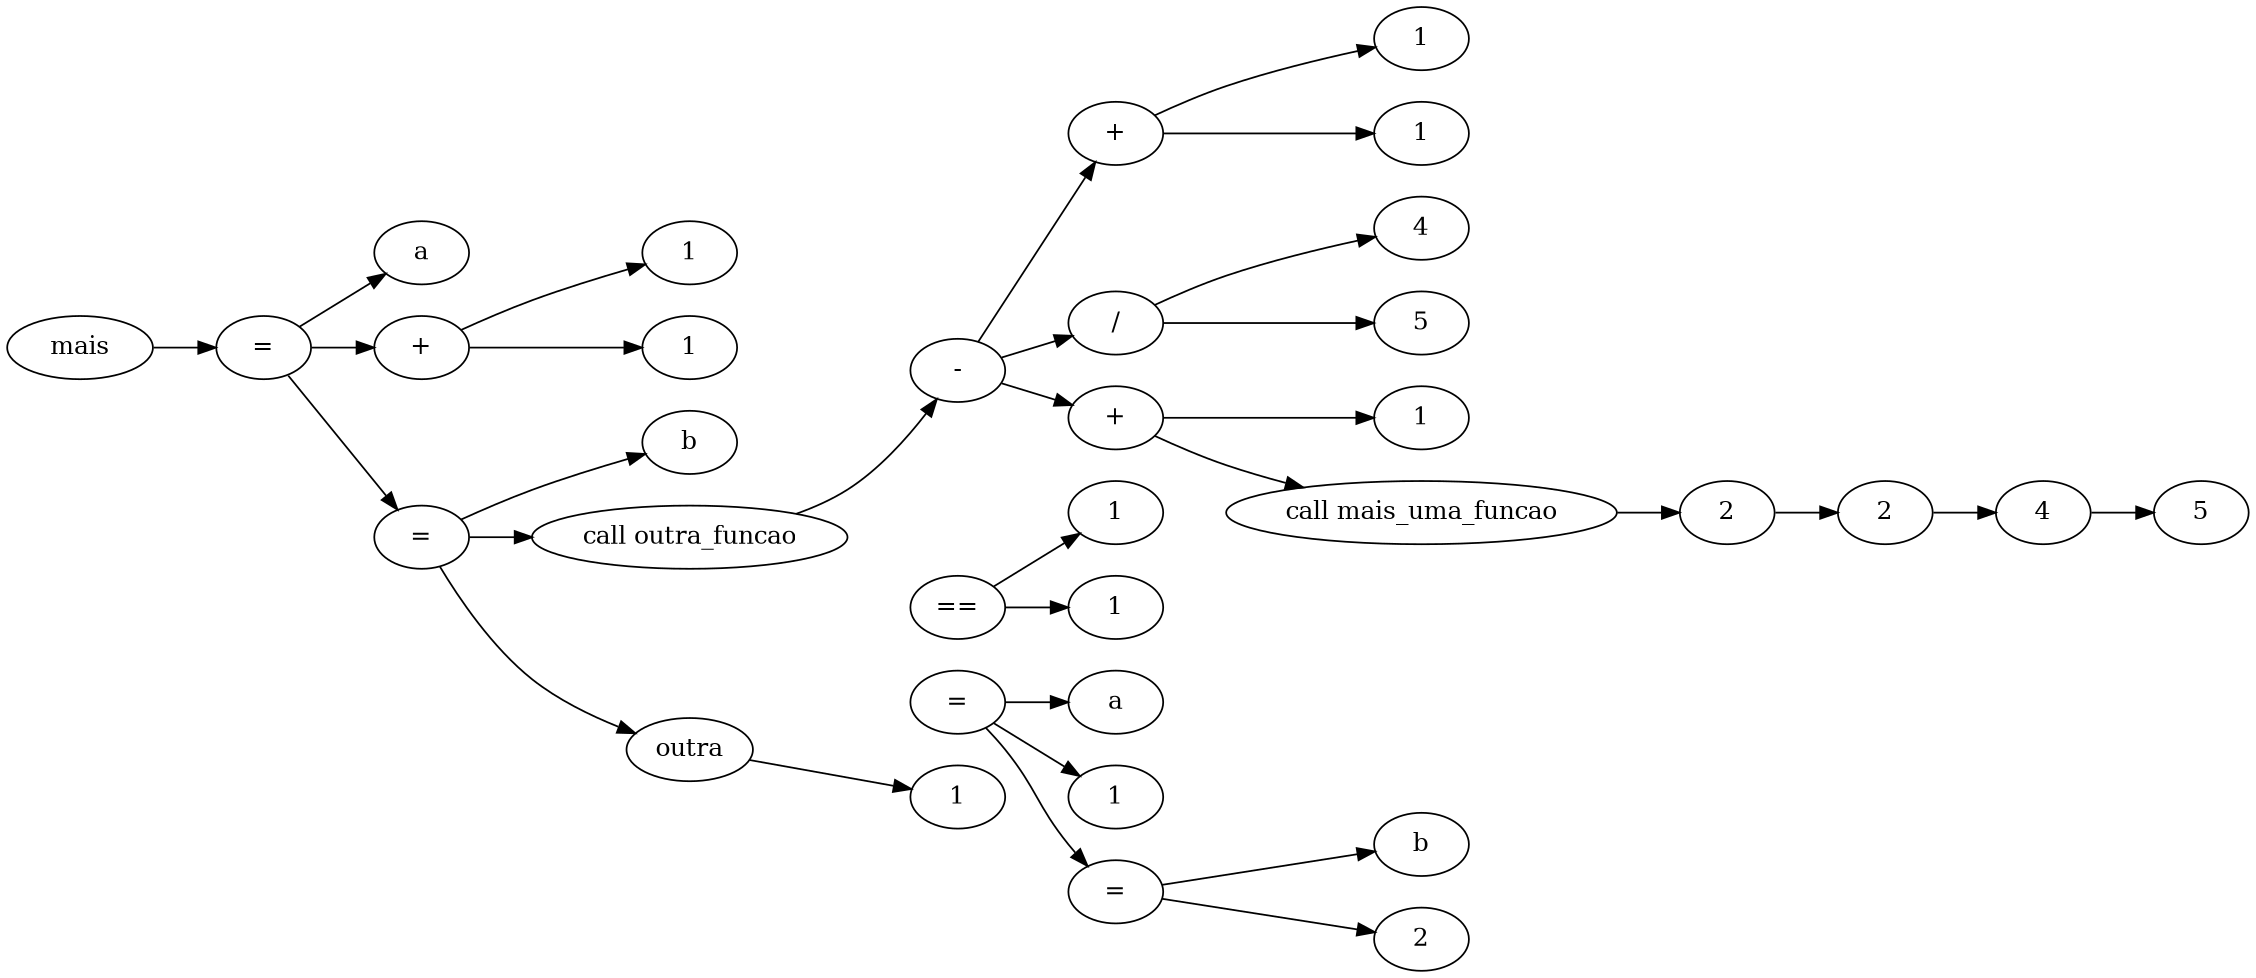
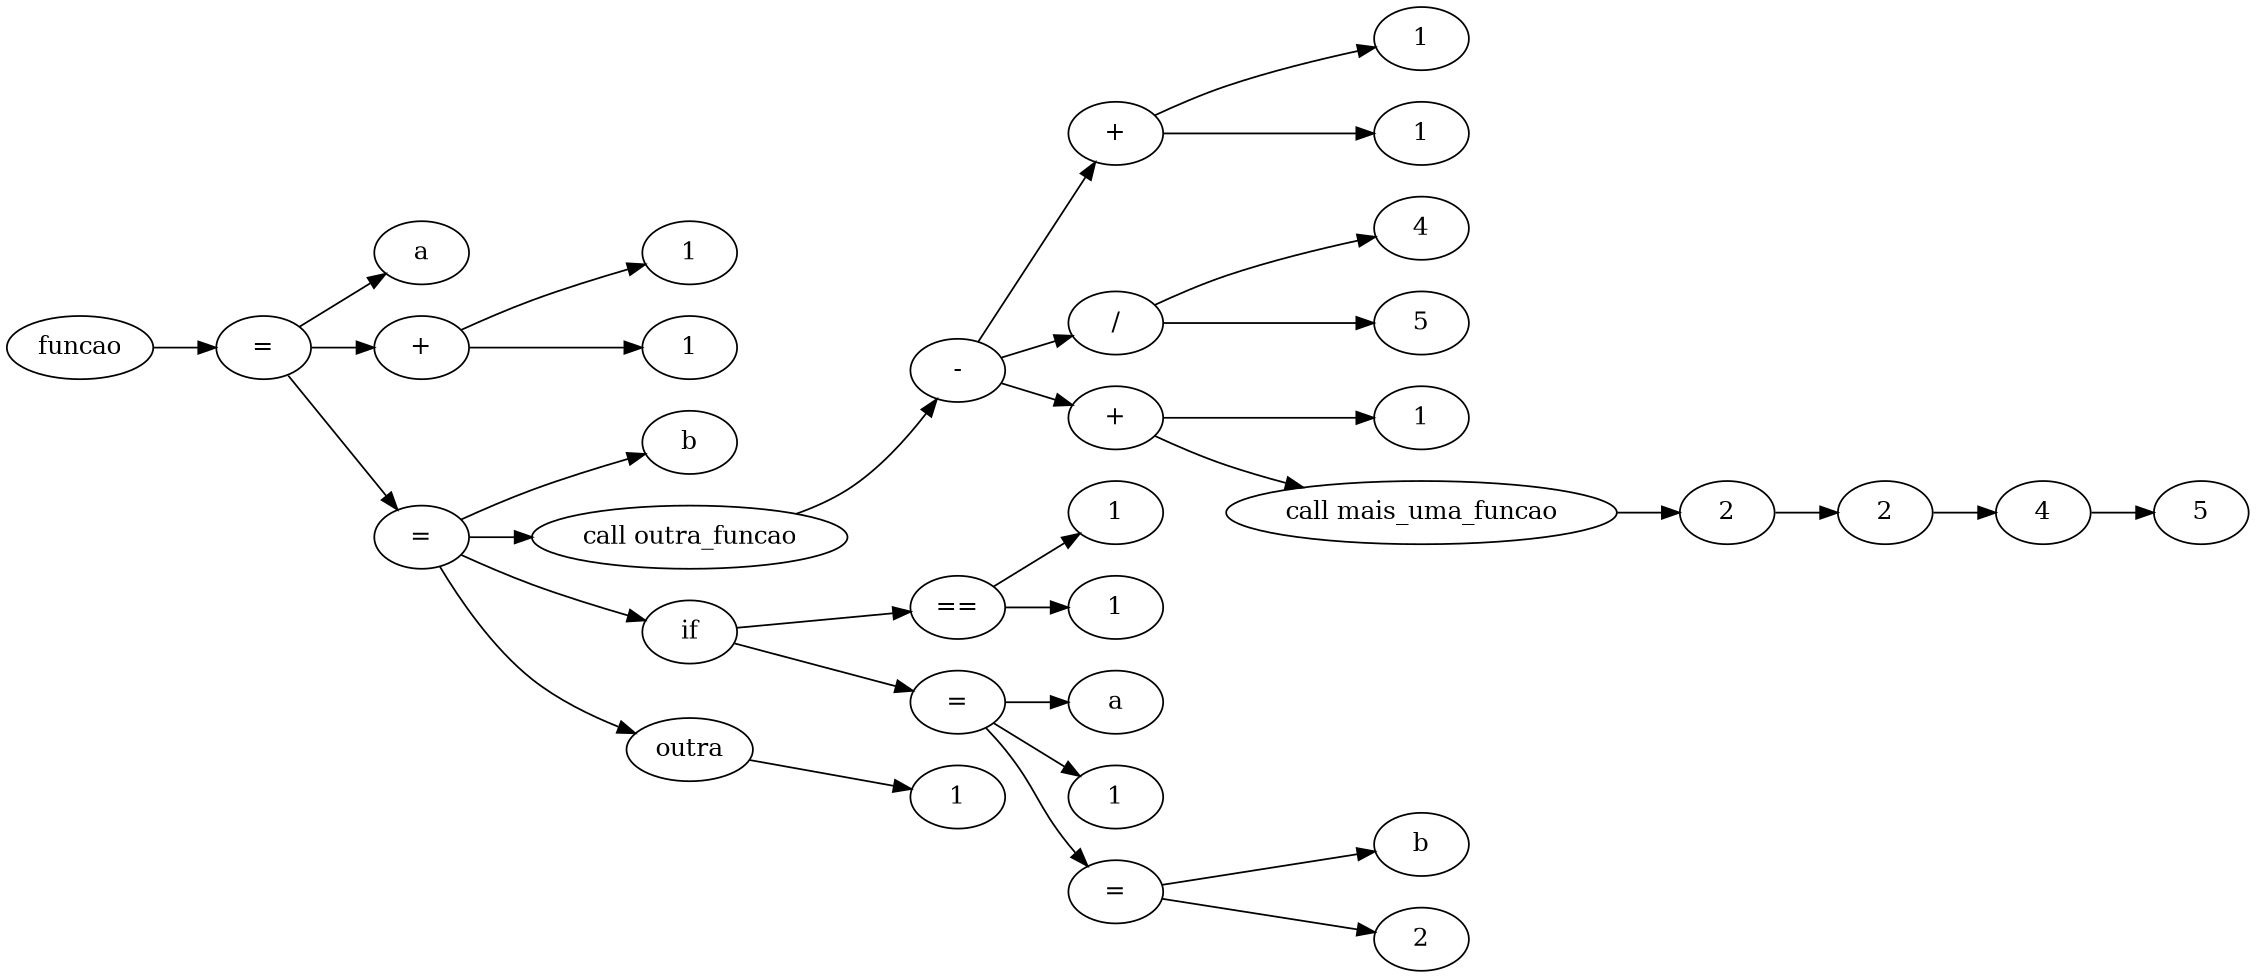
(80, 348) -> (80, 348)
none -> (690, 632)
